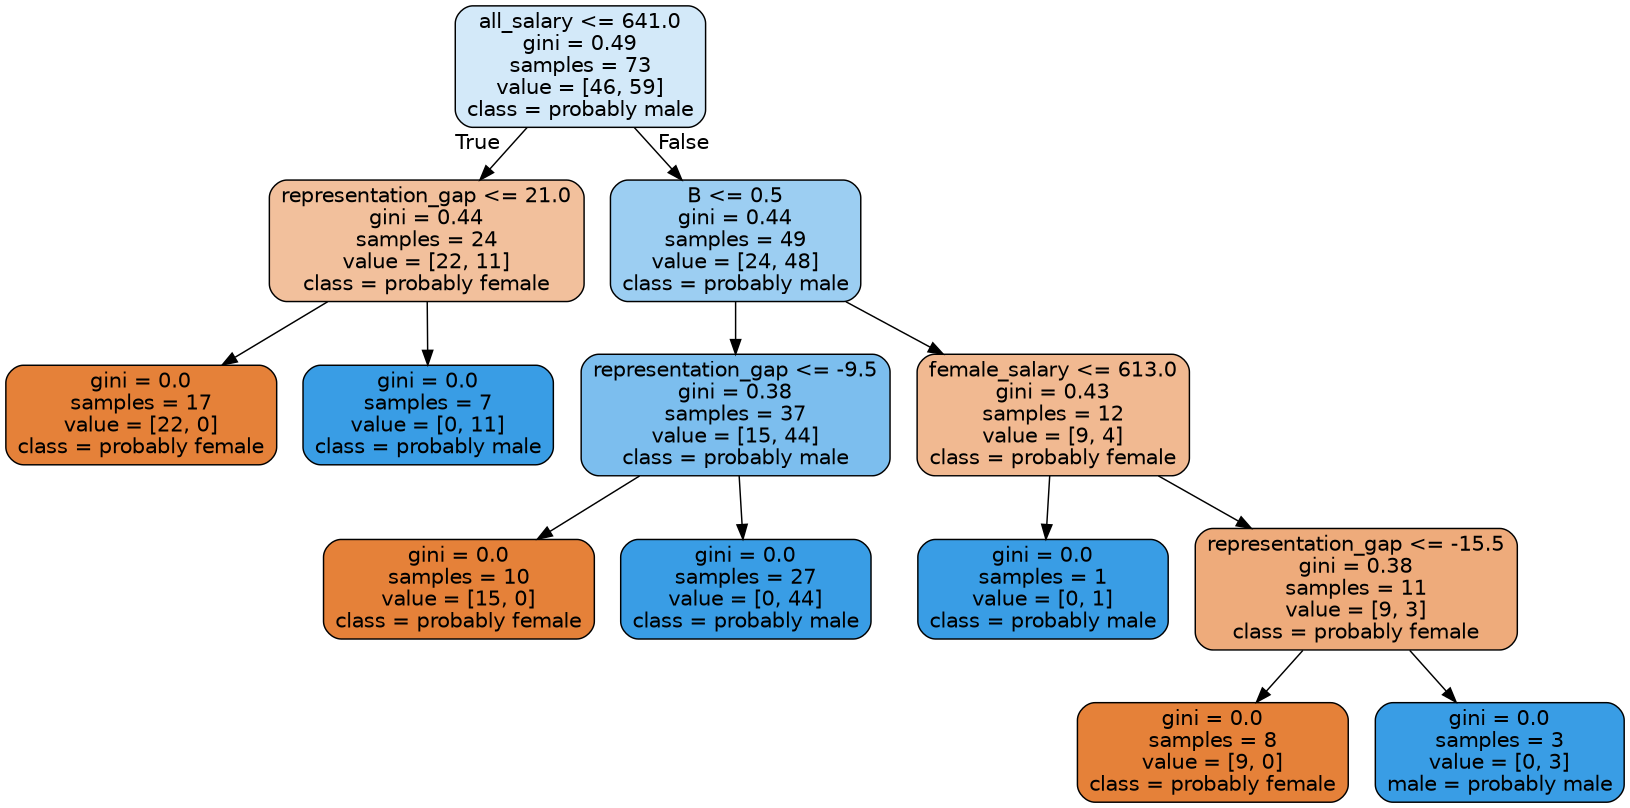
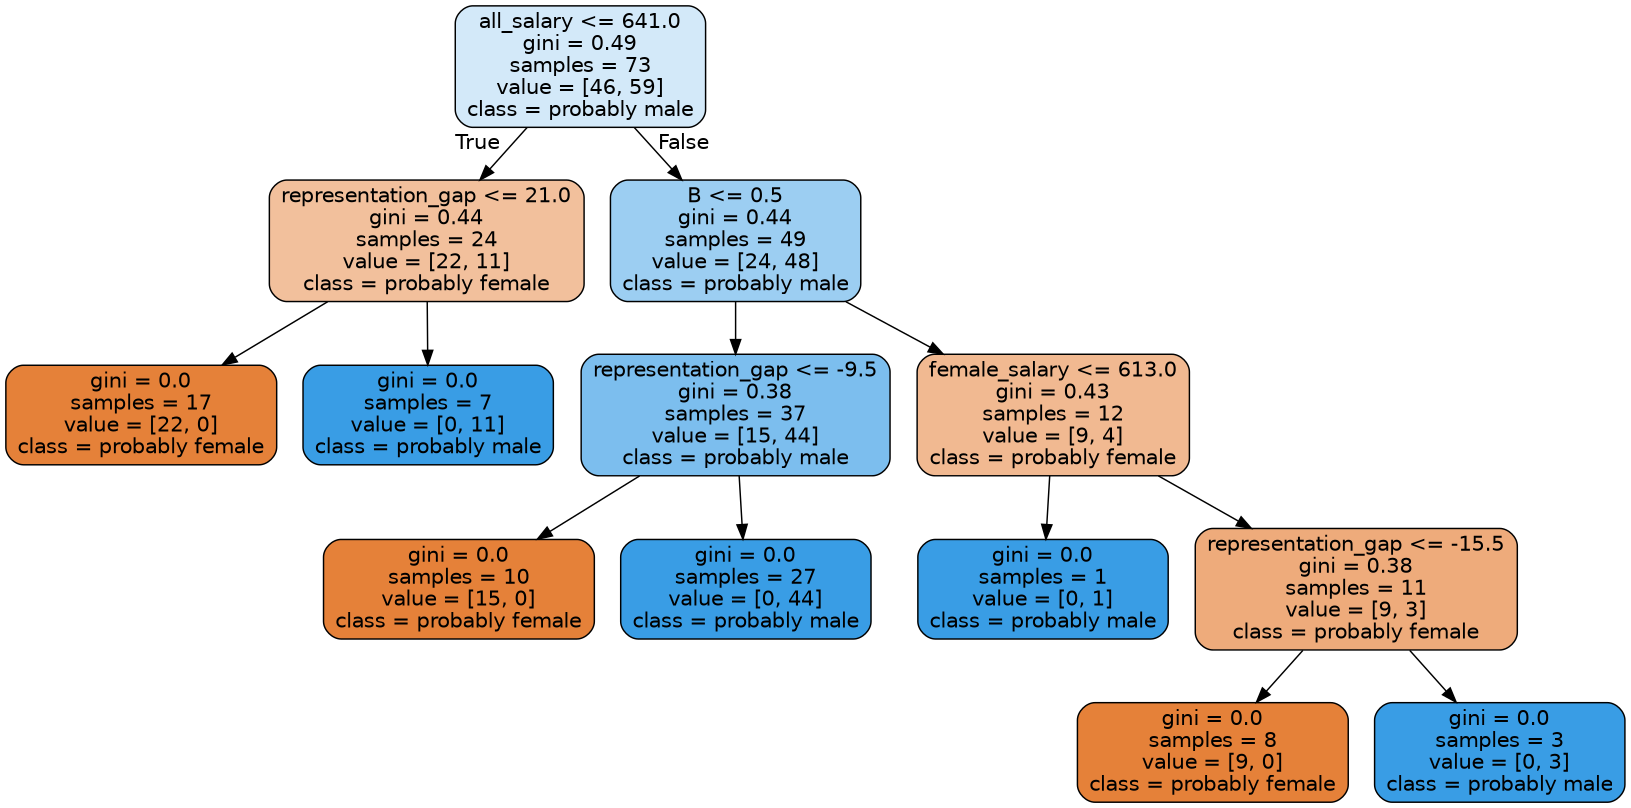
(1500, 752) -> (1500, 752)
